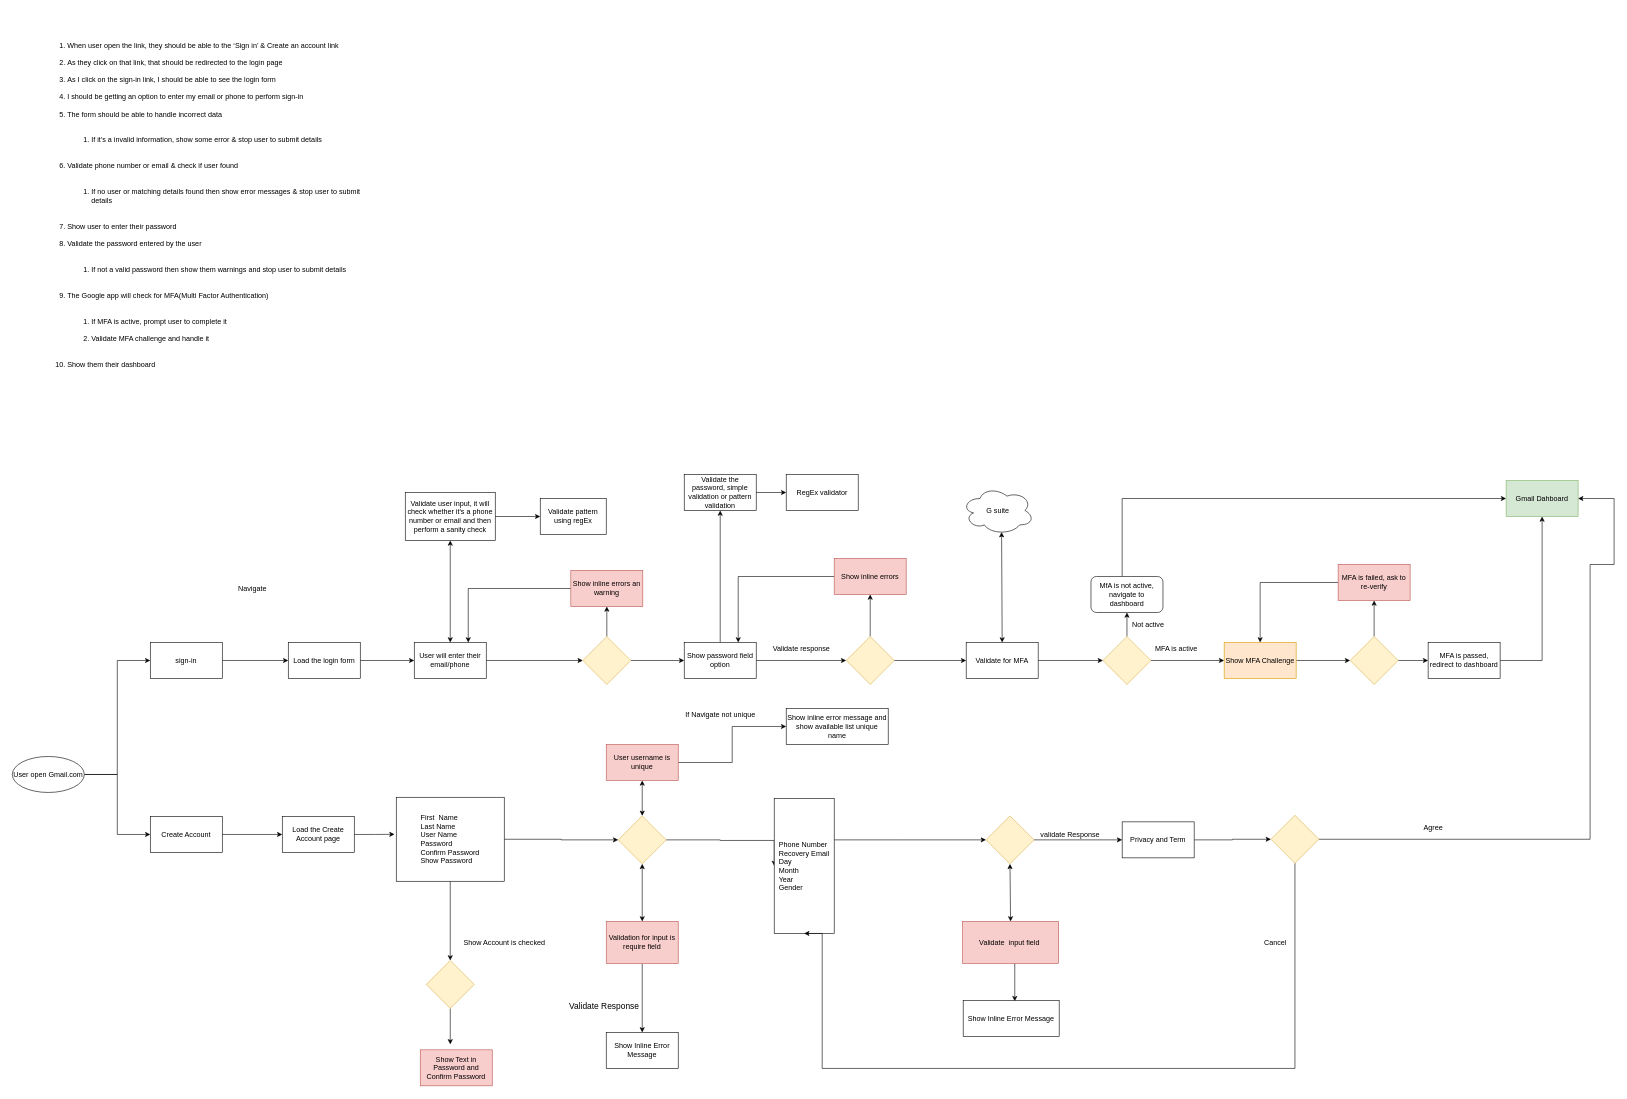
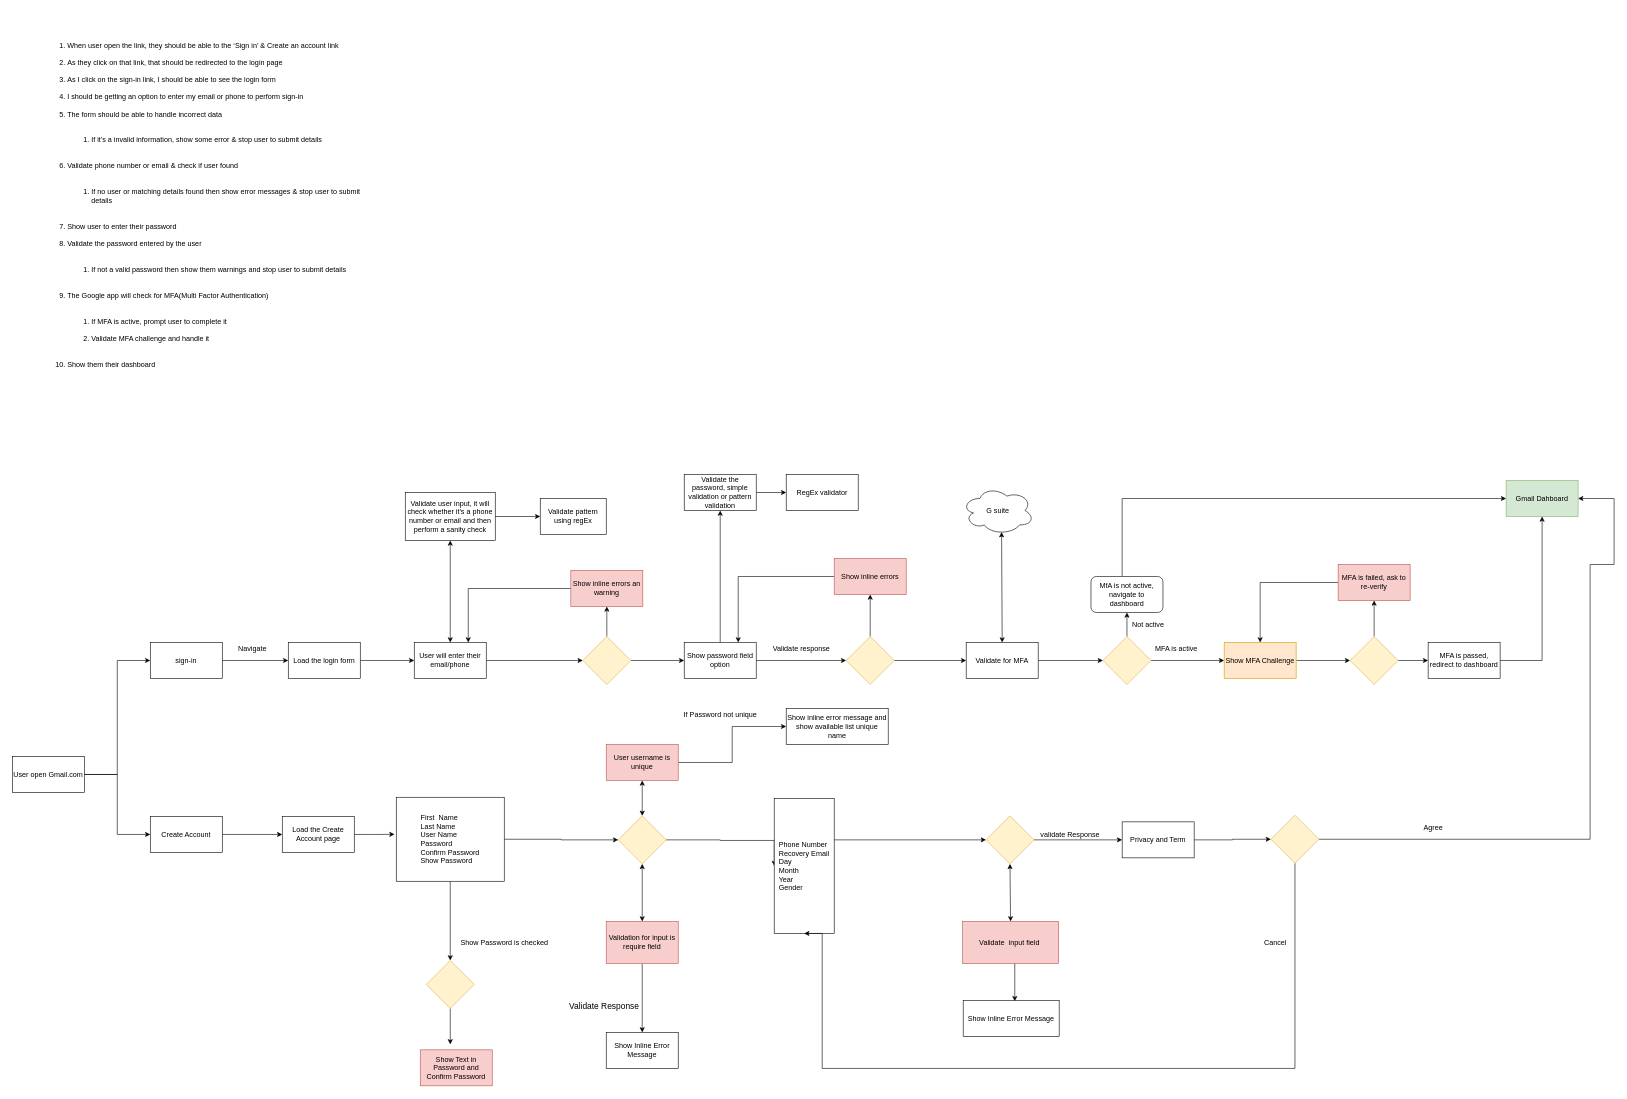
(252, 588) -> (252, 648)
(721, 714) -> (721, 714)
(48, 774) -> (48, 774)
(505, 942) -> (505, 942)
